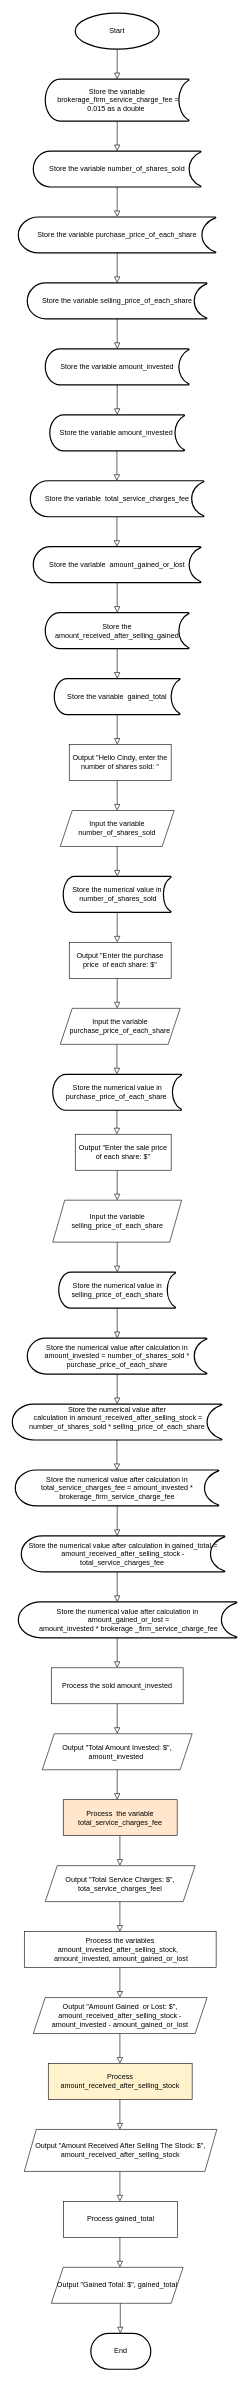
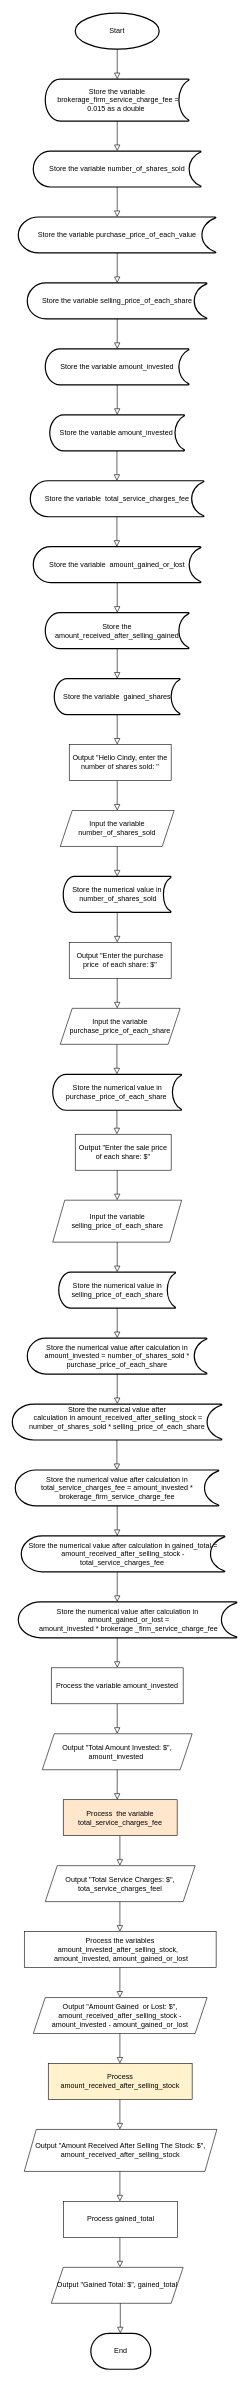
(117, 234) -> (117, 234)
(117, 696) -> (117, 696)
(117, 1686) -> (117, 1686)
